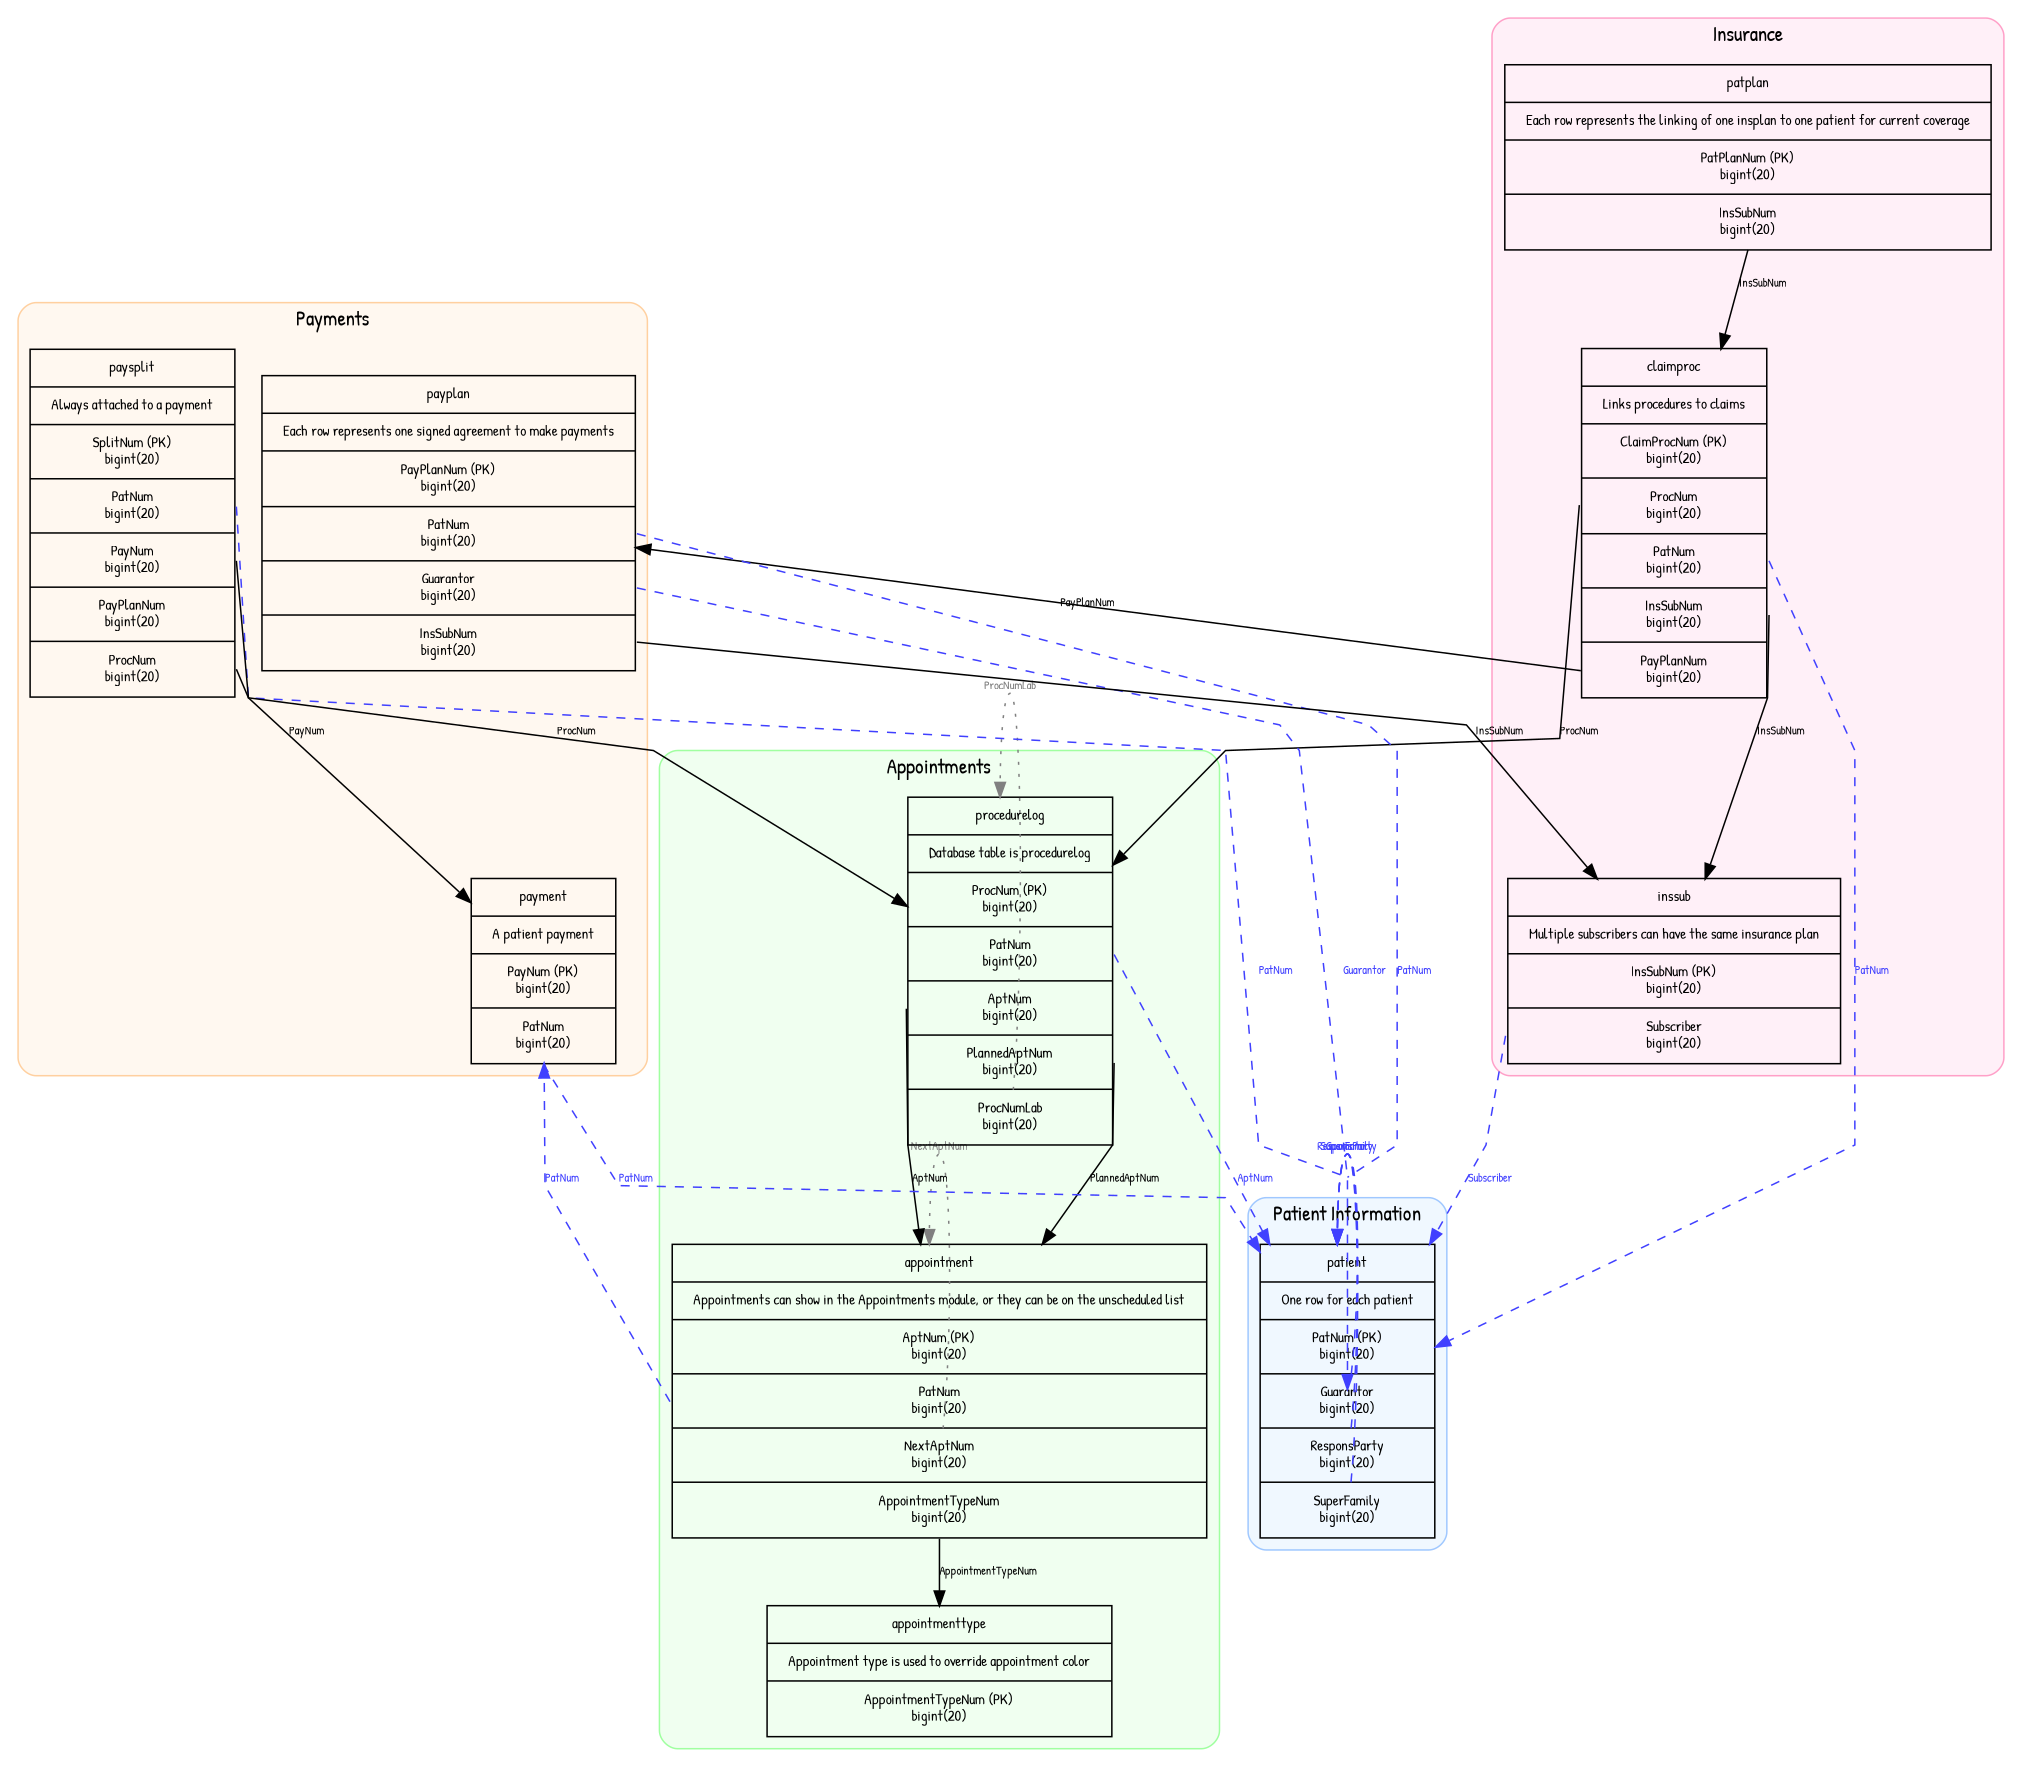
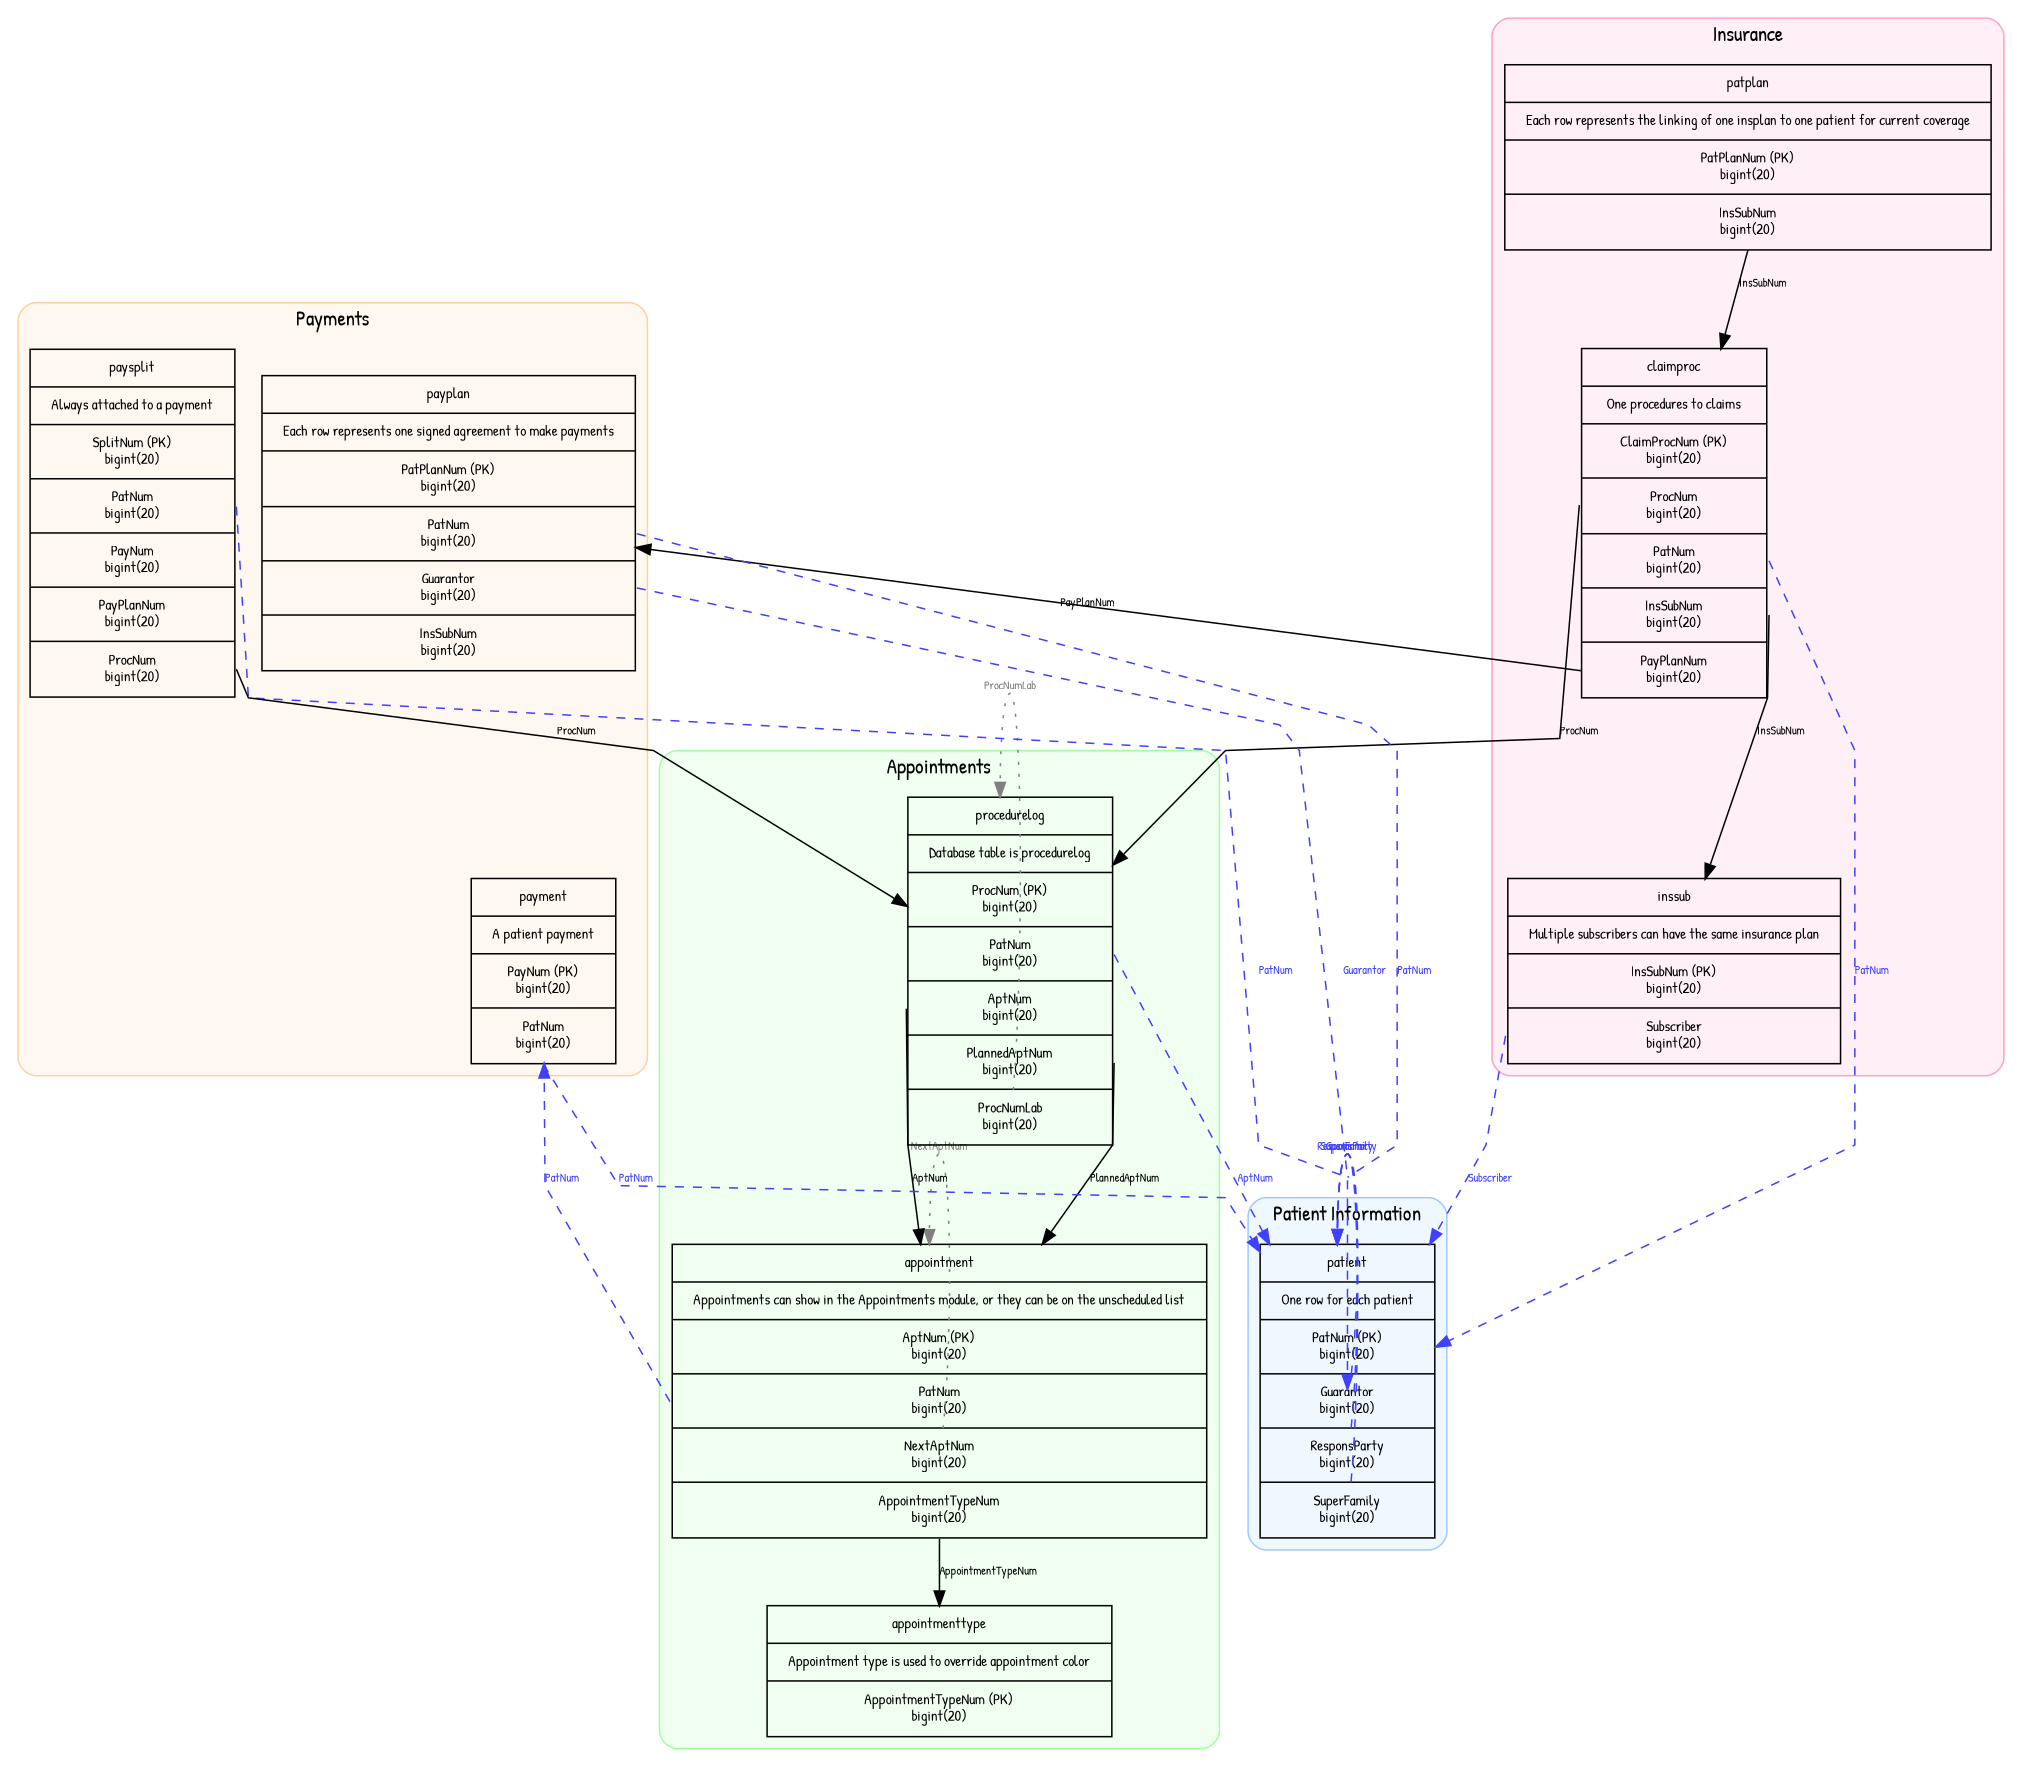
(1674, 404) -> (1674, 404)
(449, 470) -> (449, 470)
(1221, 700) -> none
(303, 748) -> none
